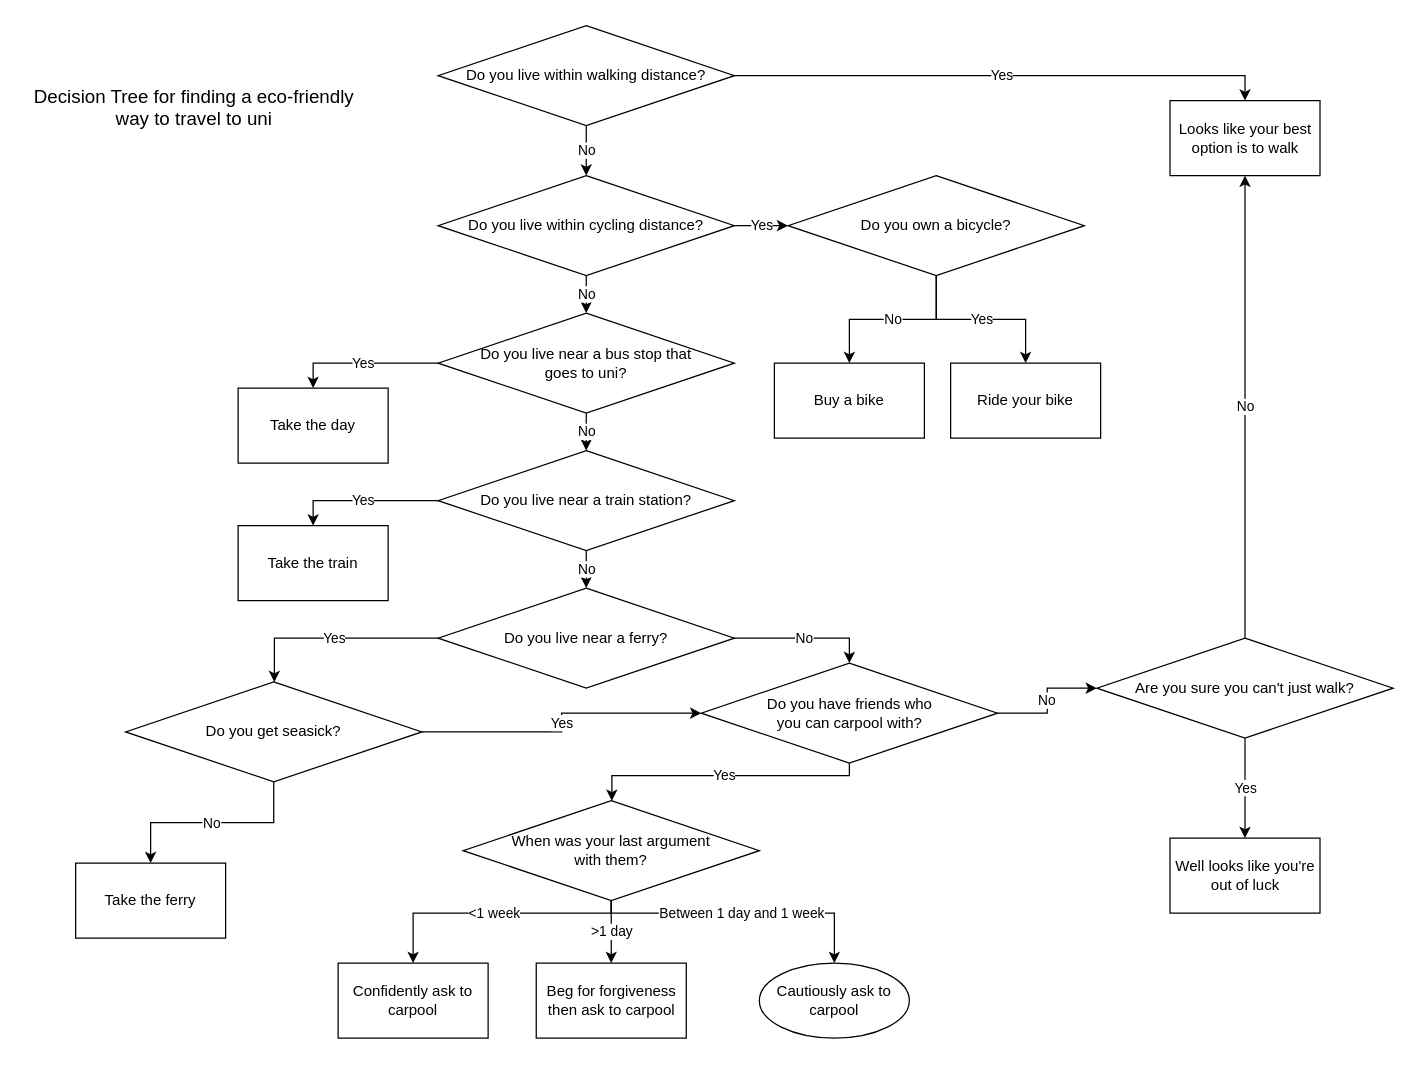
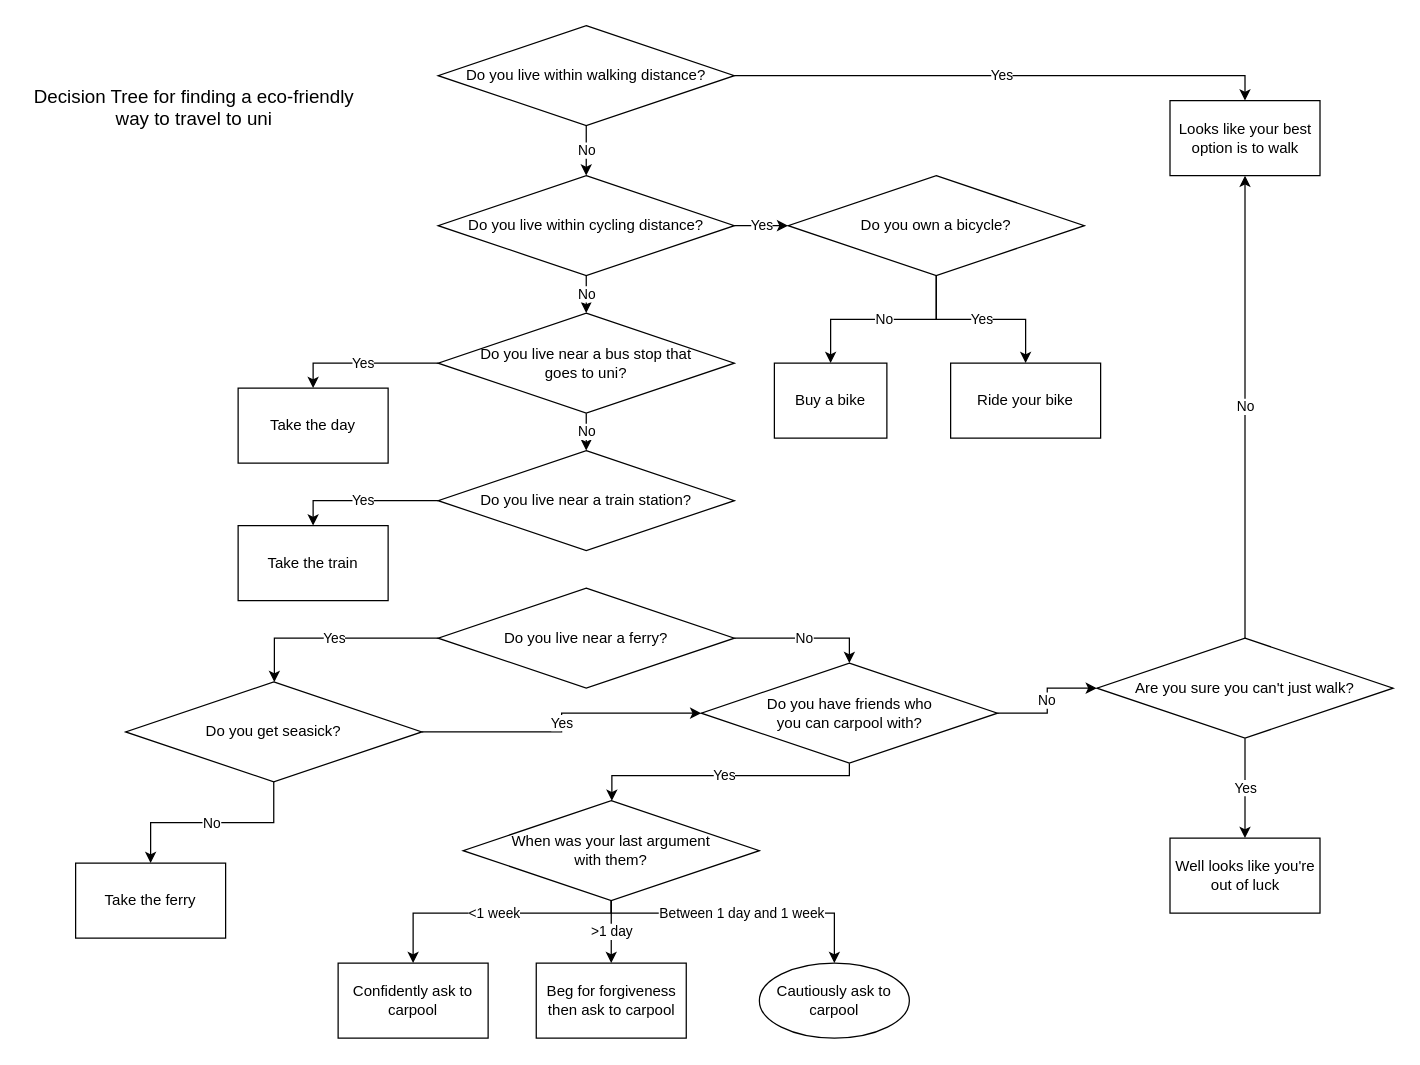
(849, 401) -> (831, 401)
(586, 574) -> none
